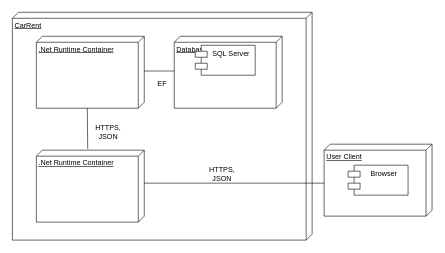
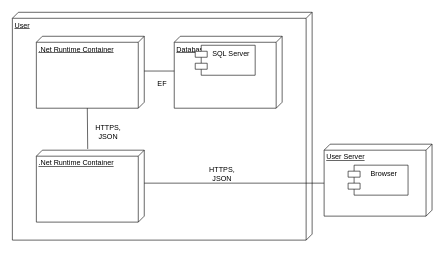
(29, 26) -> (23, 26)
(346, 158) -> (348, 158)
